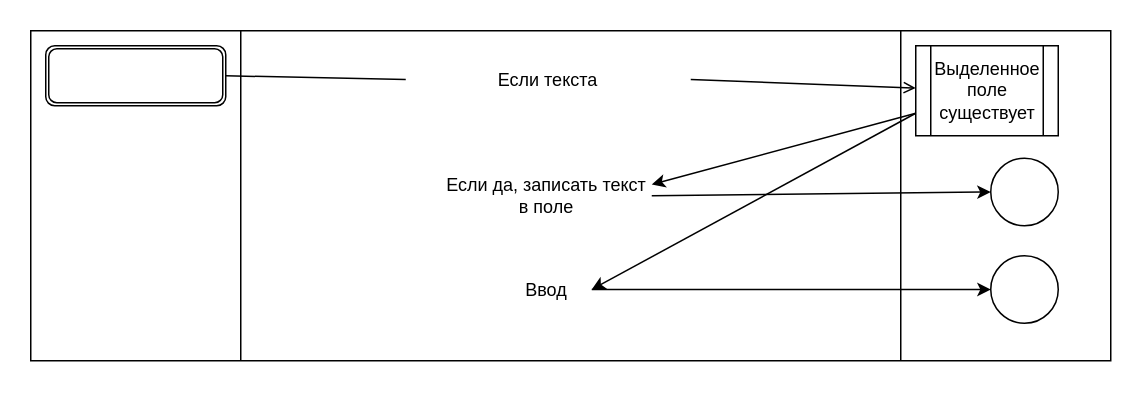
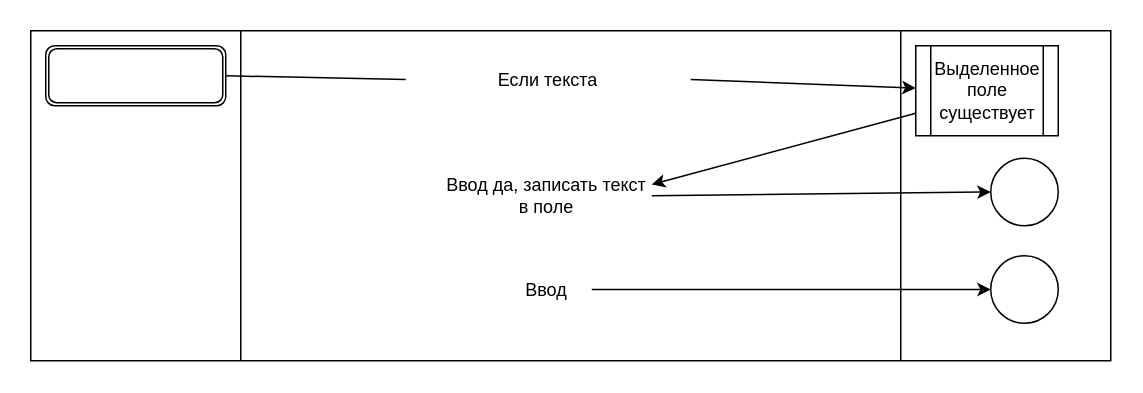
(907, 88) -> (904, 88)
(547, 196) -> (547, 196)
(757, 200) -> none
